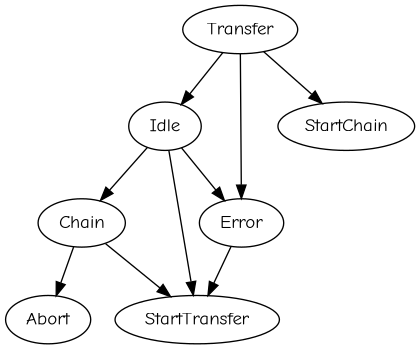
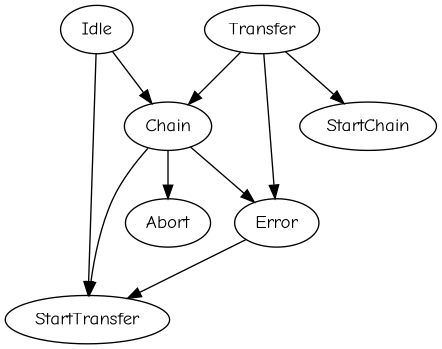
(206, 73) -> (219, 73)
(199, 169) -> (217, 170)
